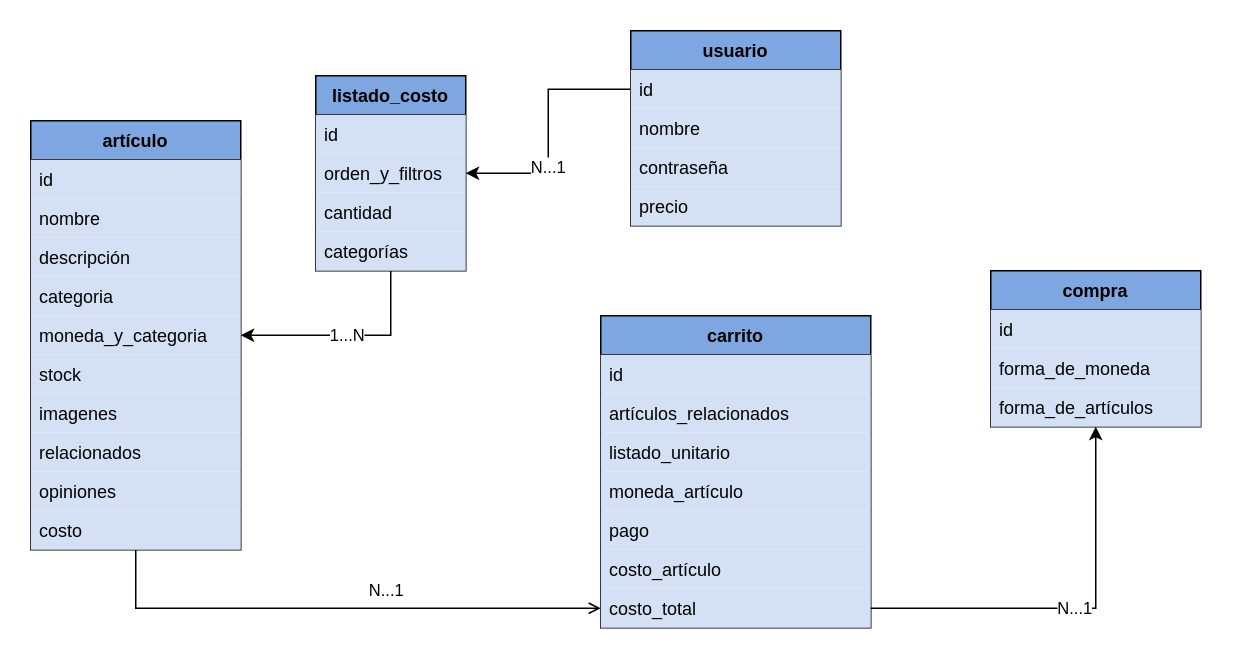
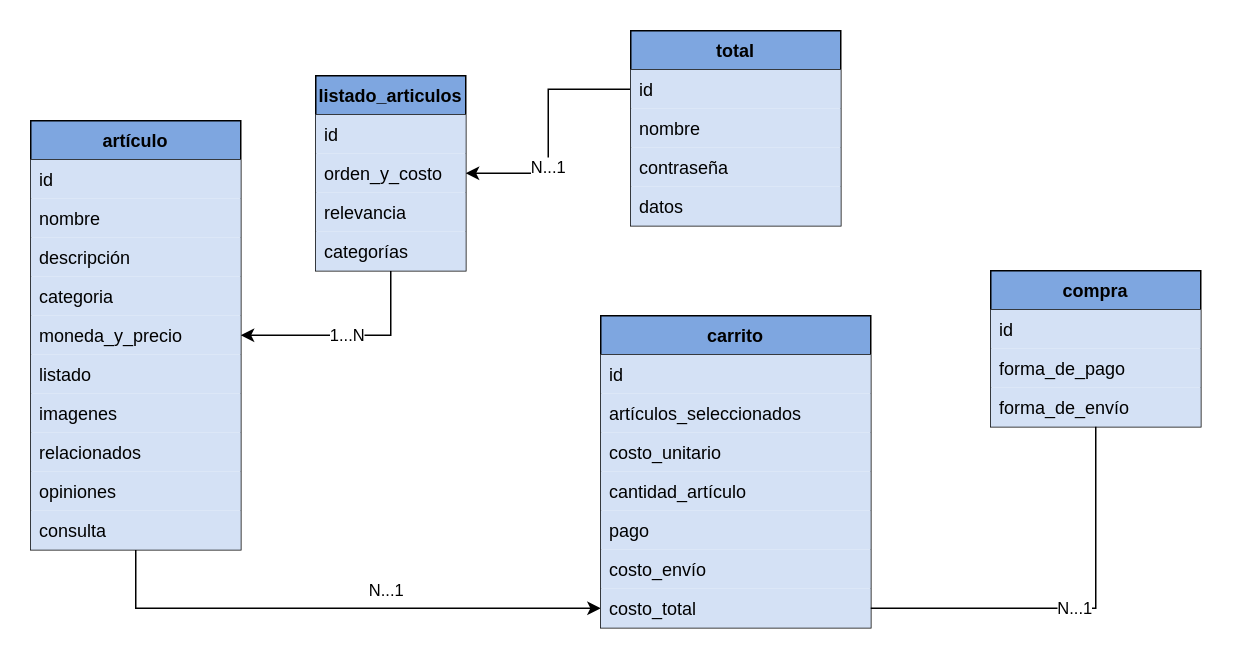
(735, 51) -> (735, 51)
(390, 96) -> (390, 96)
(395, 174) -> (390, 174)
(667, 207) -> (664, 207)
(362, 213) -> (370, 213)
(127, 336) -> (112, 336)
(1075, 369) -> (1065, 369)
(64, 375) -> (70, 375)
(1087, 408) -> (1070, 408)
(713, 414) -> (718, 414)
(1096, 438) -> (1096, 434)
(680, 453) -> (675, 453)
(682, 492) -> (690, 492)
(64, 531) -> (77, 531)
(677, 570) -> (664, 570)
(591, 608) -> (589, 608)
